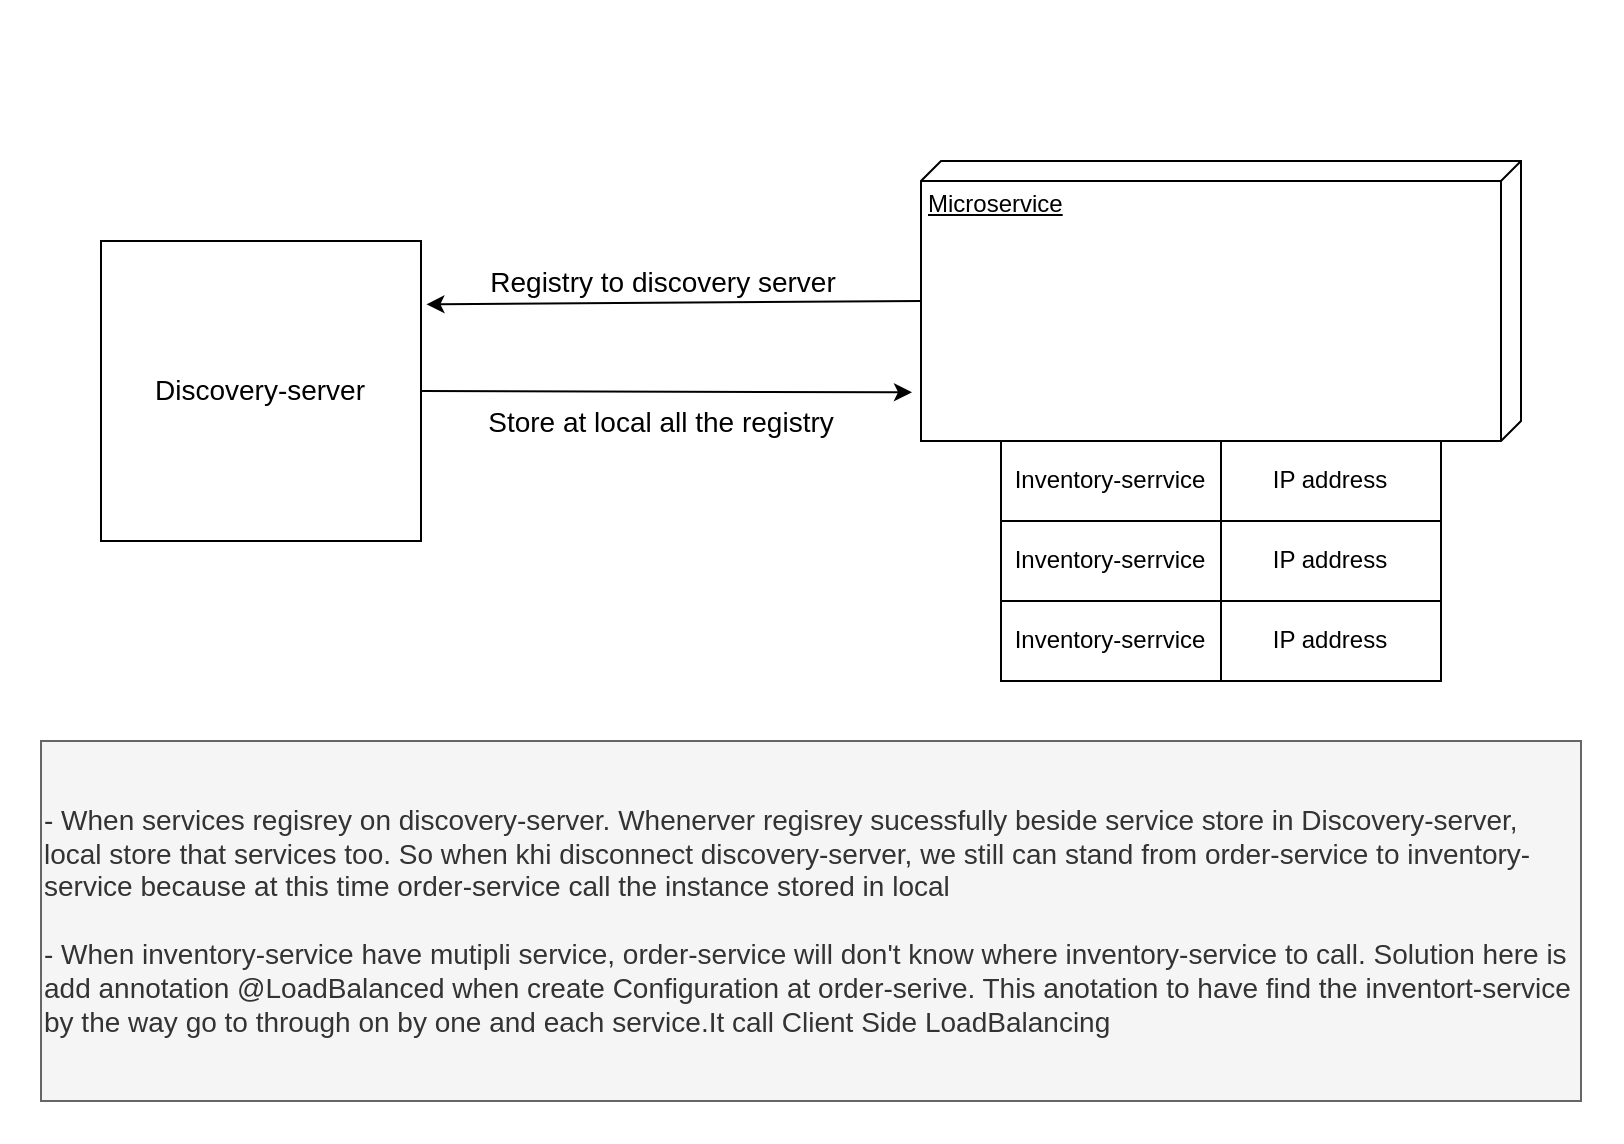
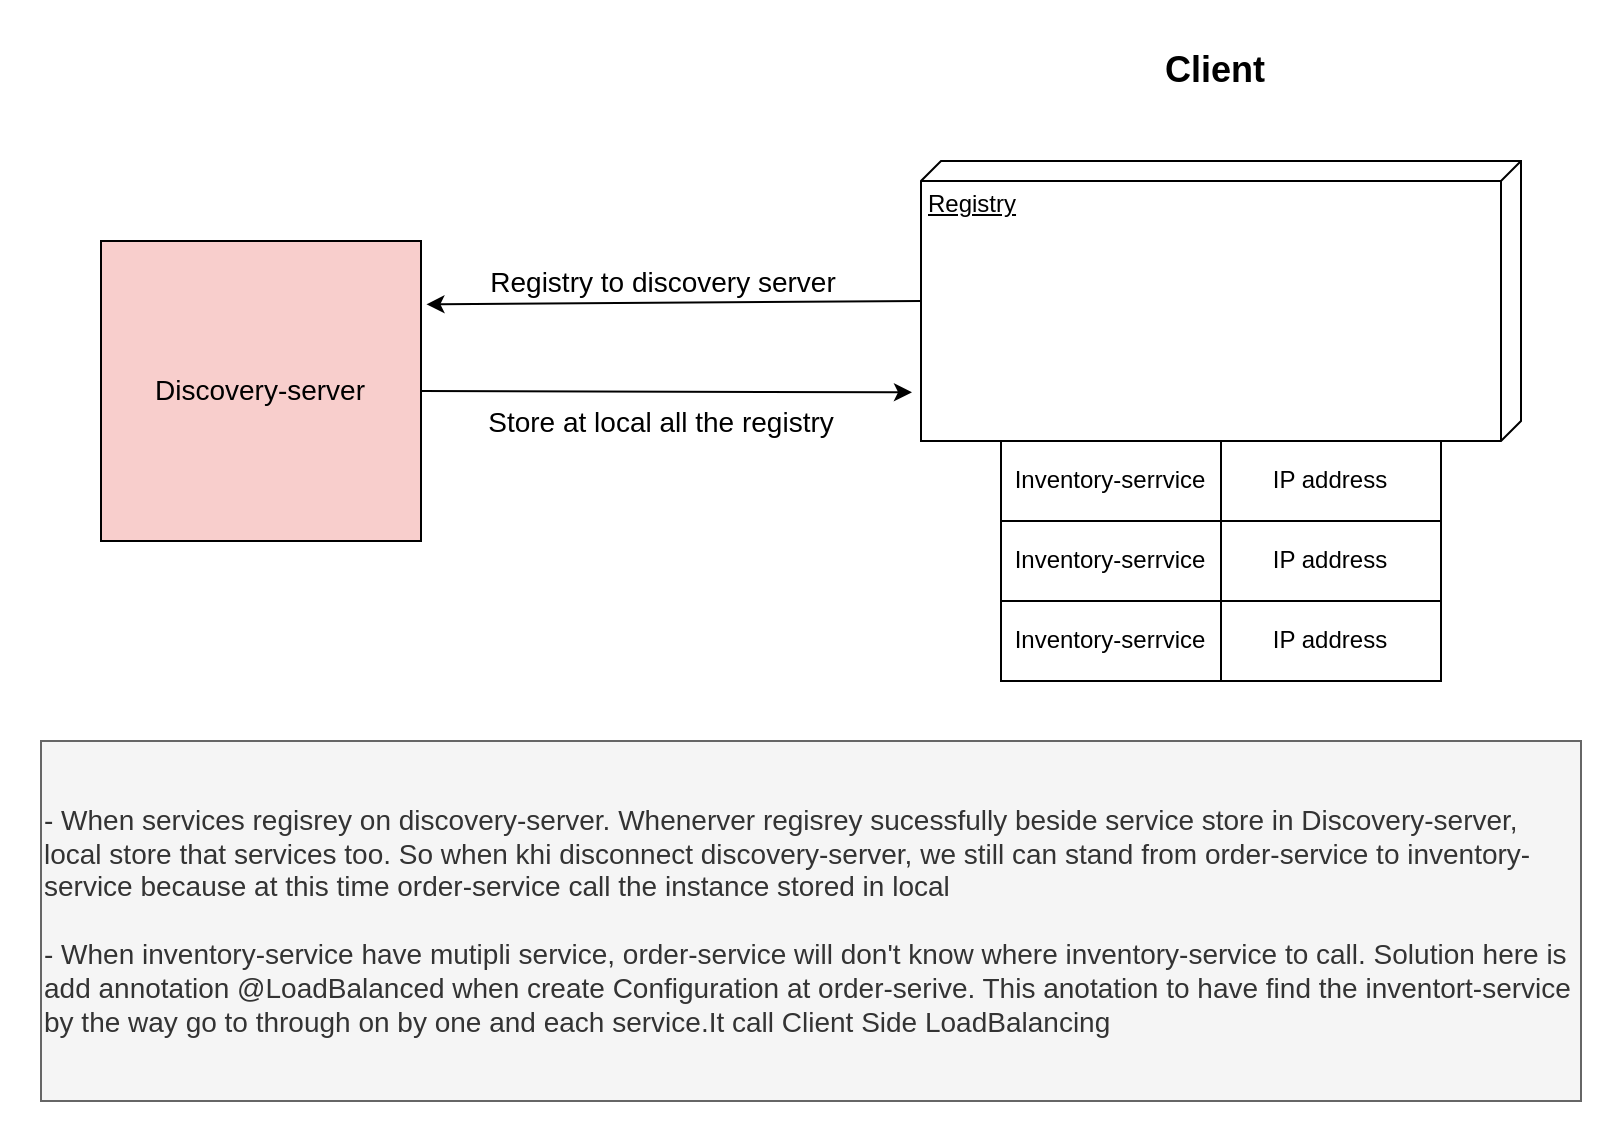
none -> (1221, 71)
(1003, 205) -> (980, 205)
(261, 391) -> (261, 391)
